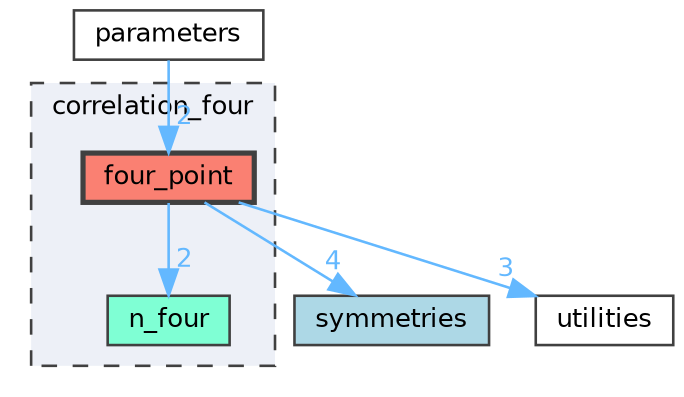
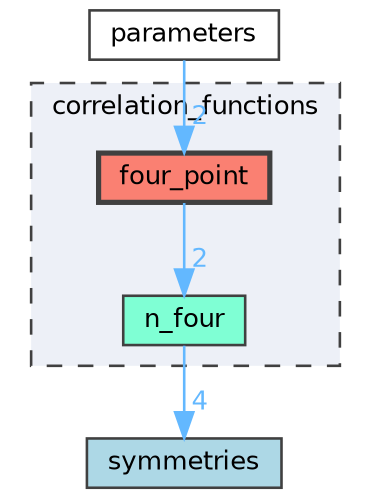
(153, 108) -> (186, 108)
(259, 236) -> (184, 382)
(605, 320) -> none
